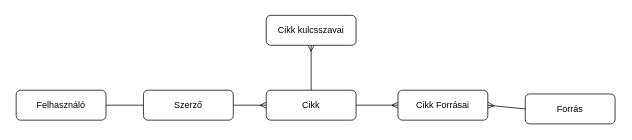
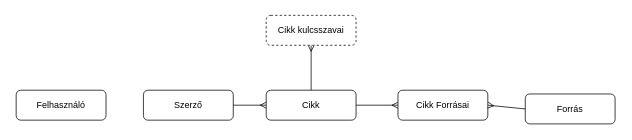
(311, 30) -> (311, 30)
(124, 105) -> none
